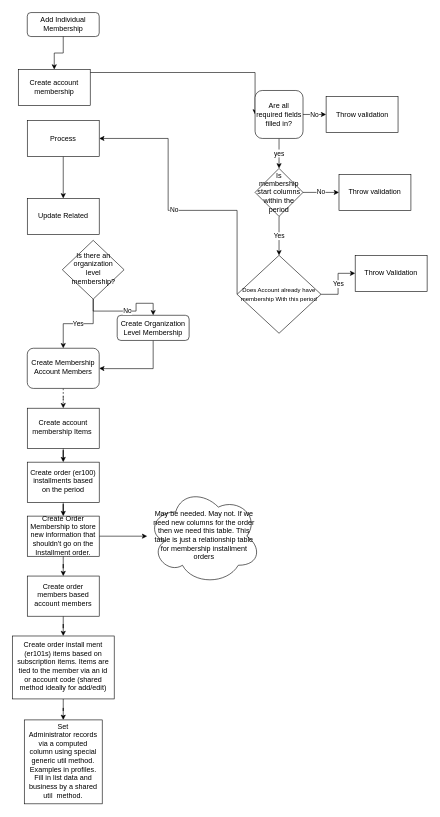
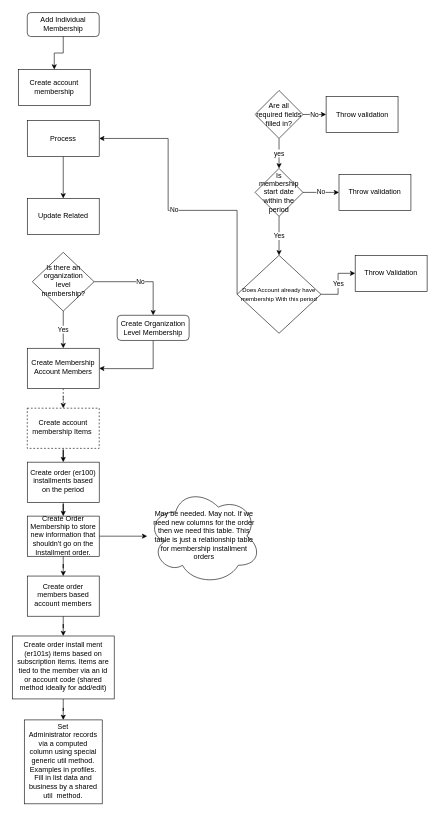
(173, 72) -> none
(279, 114) -> (279, 114)
(279, 192) -> (279, 192)
(93, 270) -> (63, 282)
(63, 368) -> (63, 368)
(63, 428) -> (63, 428)
